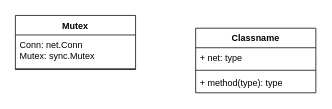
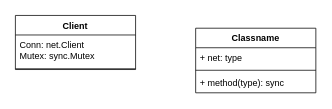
(75, 26) -> (75, 26)
(51, 45) -> (54, 45)
(246, 83) -> (246, 83)
